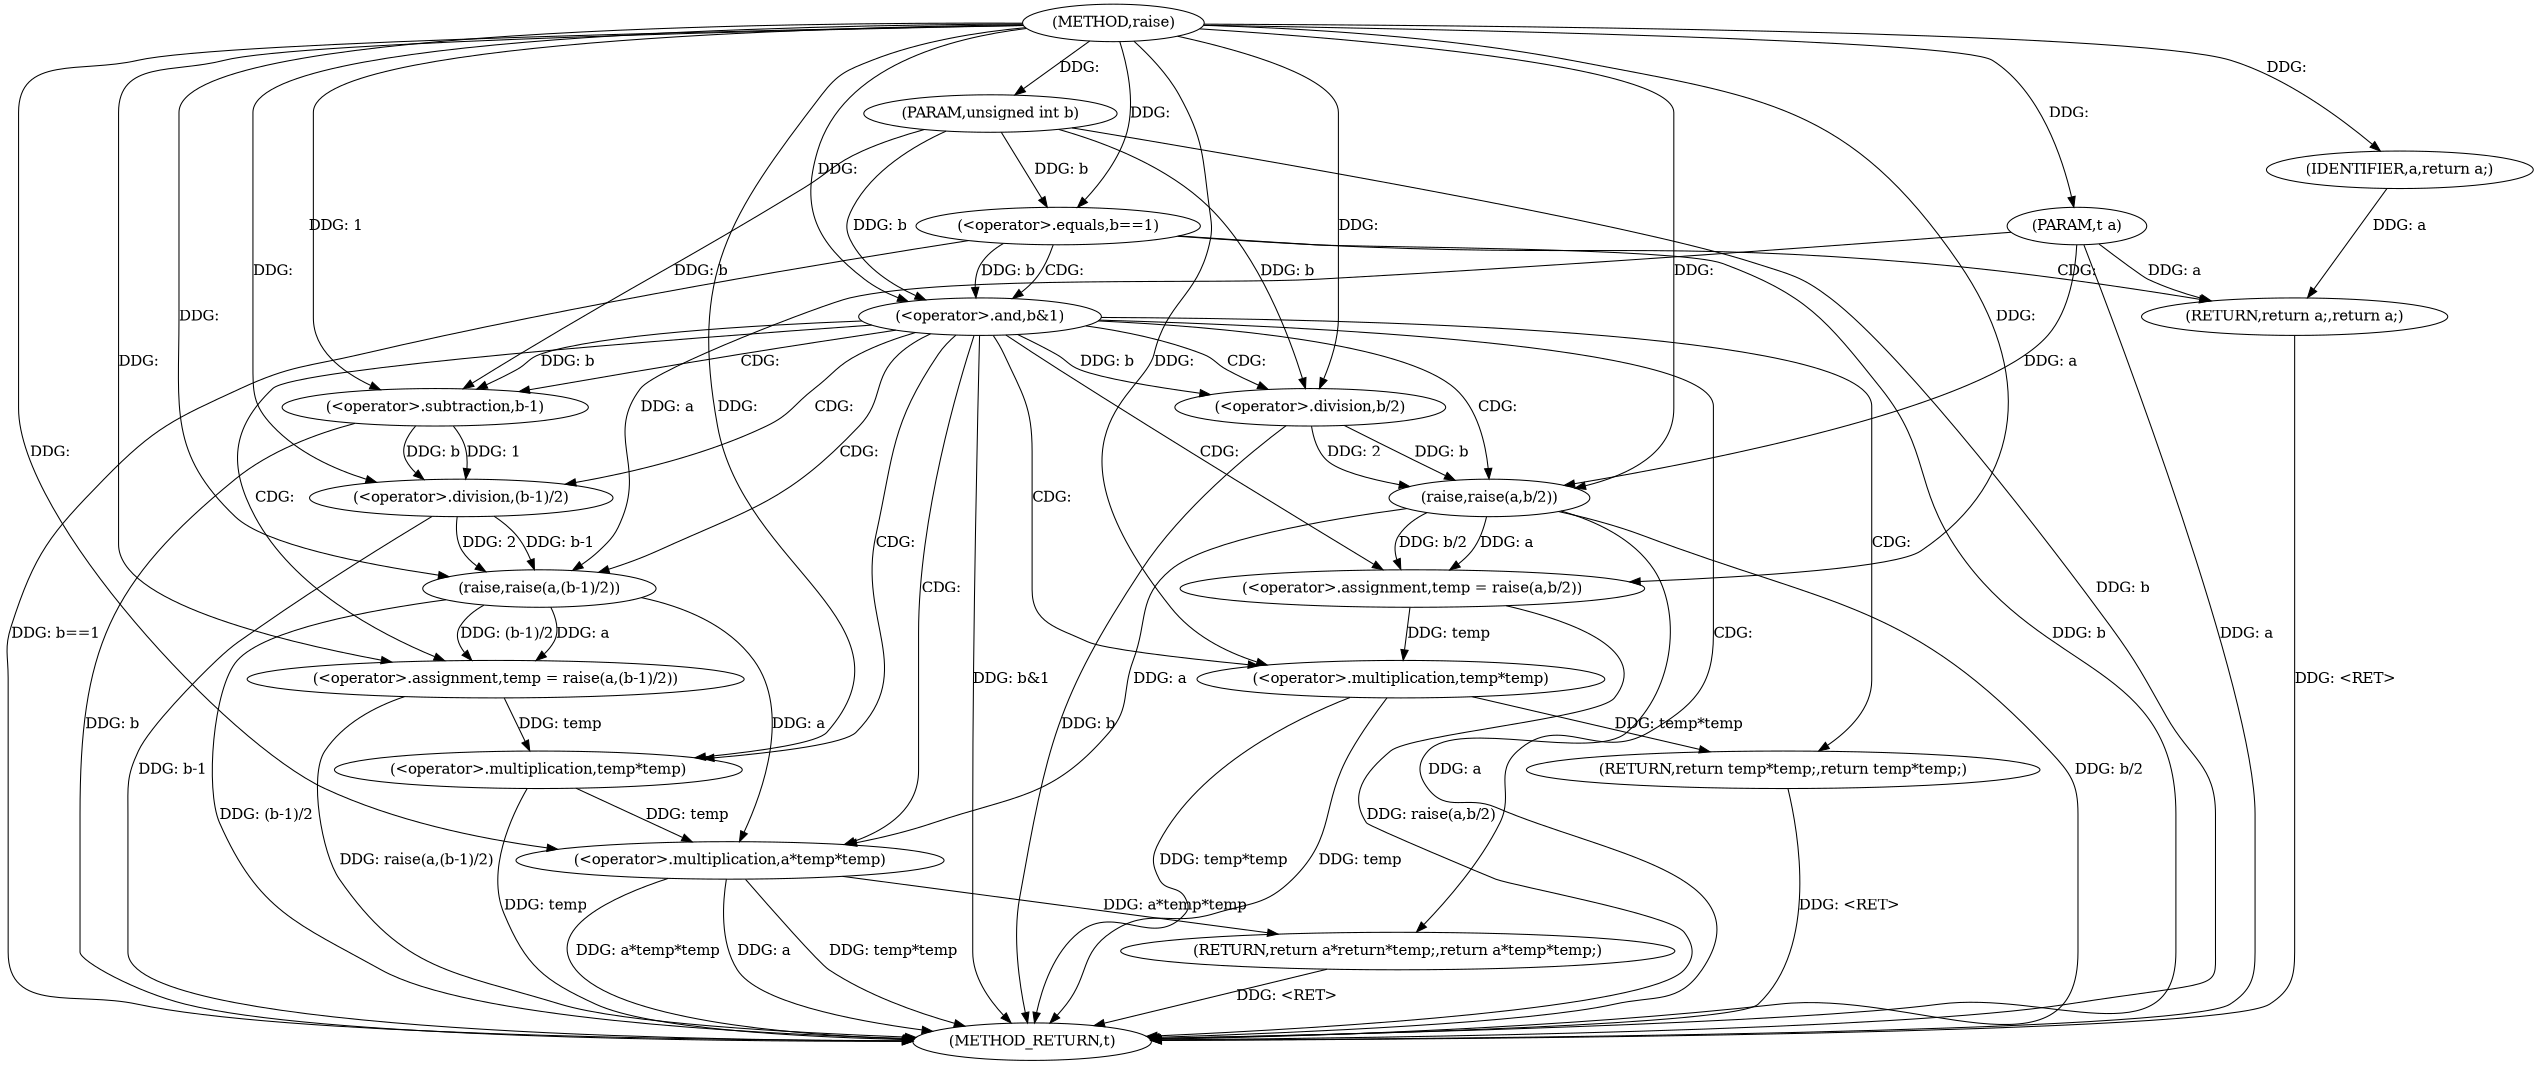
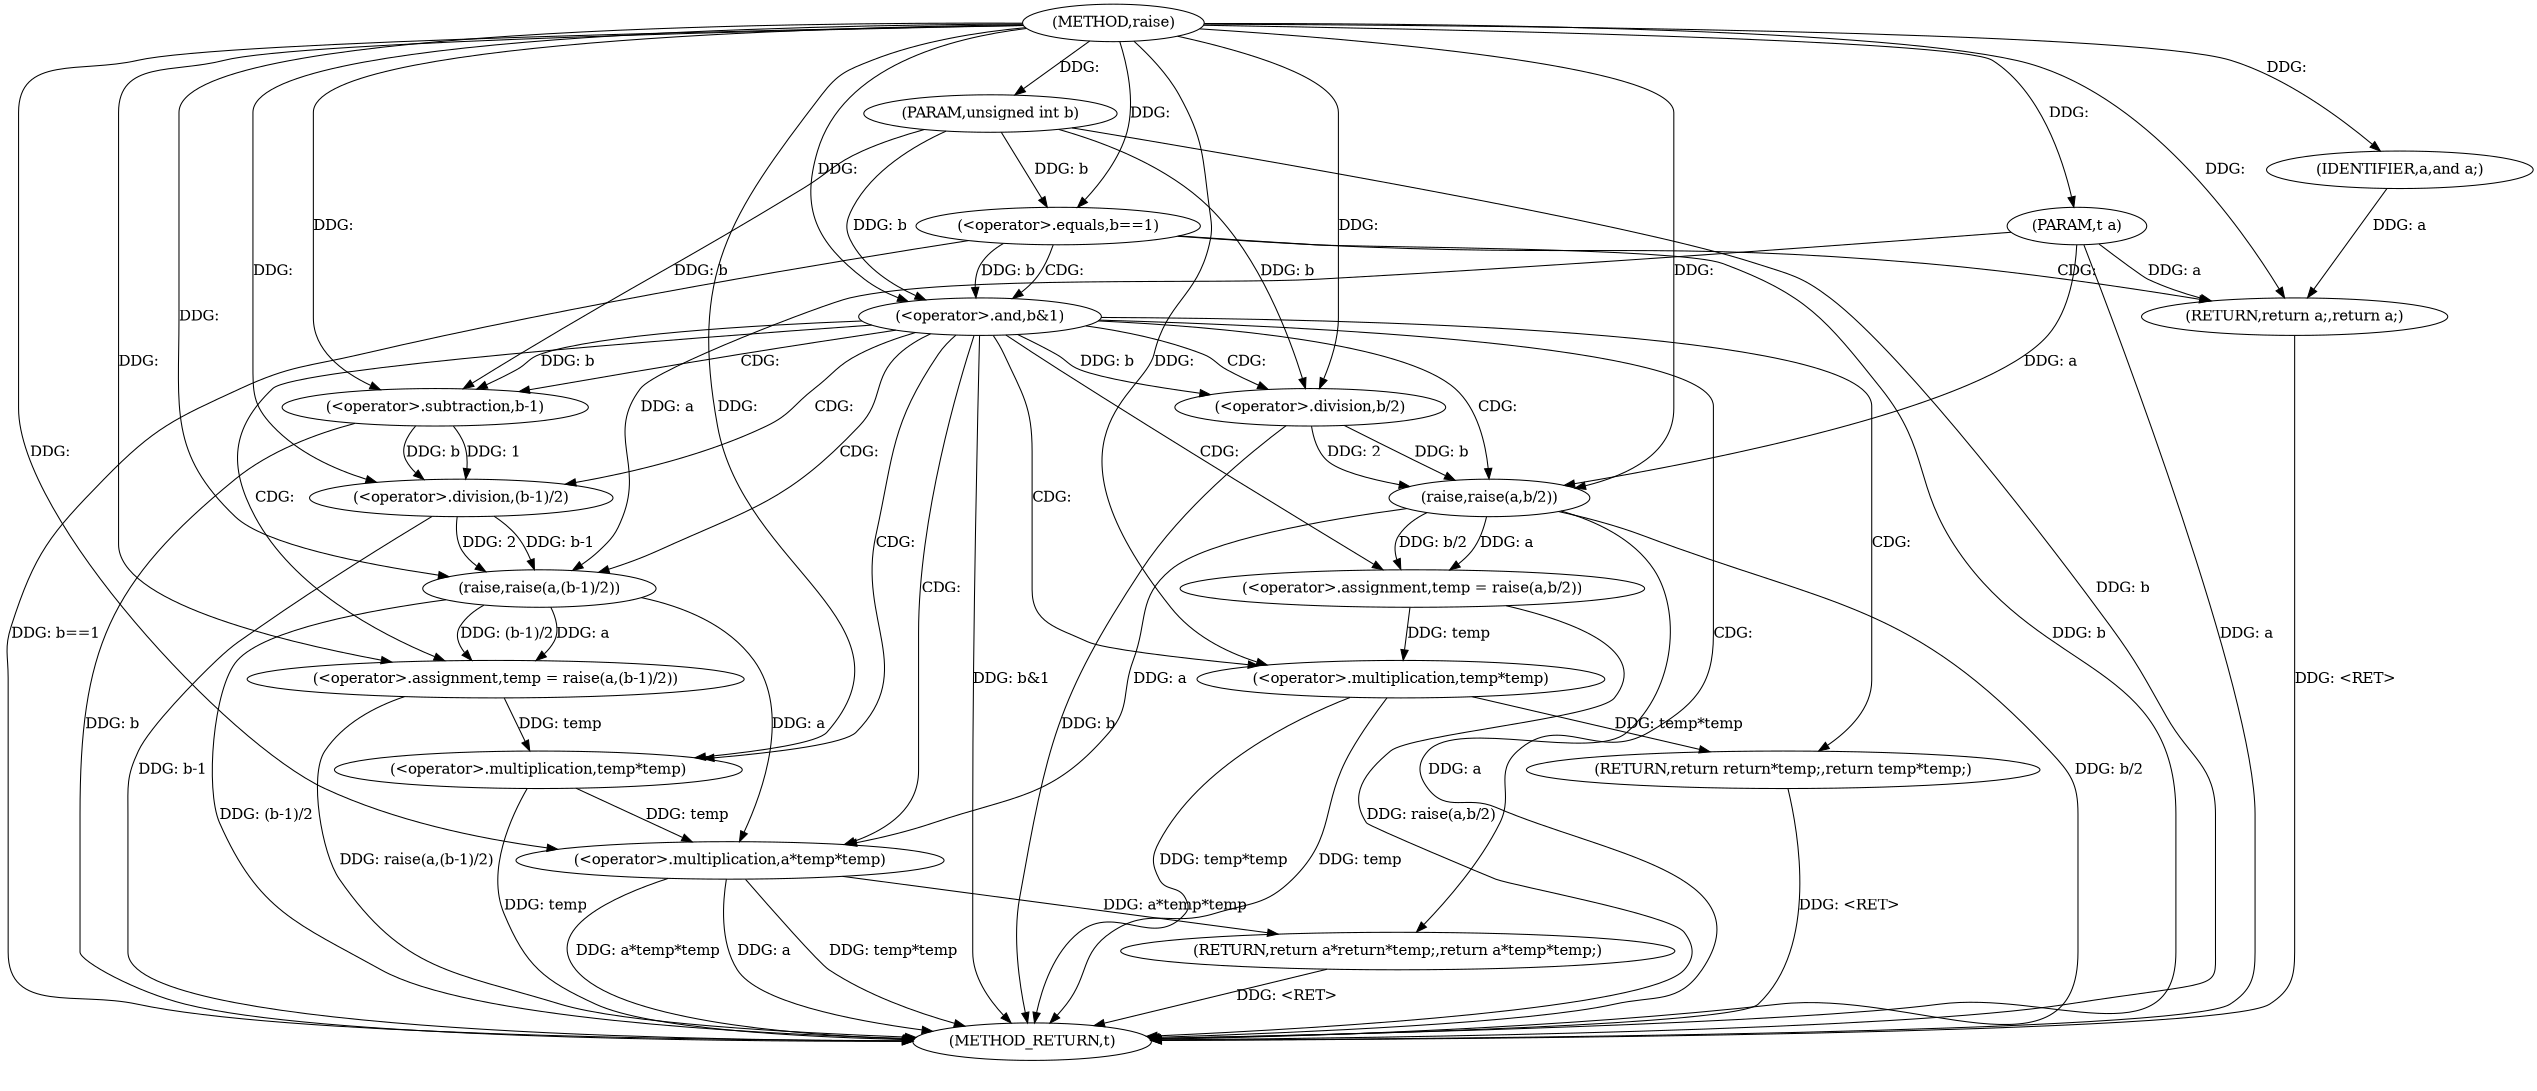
(2400, 170) -> (2400, 170)
(1891, 182) -> (2022, 62)
(336, 226) -> (336, 226)
(1783, 770) -> (1783, 770)
